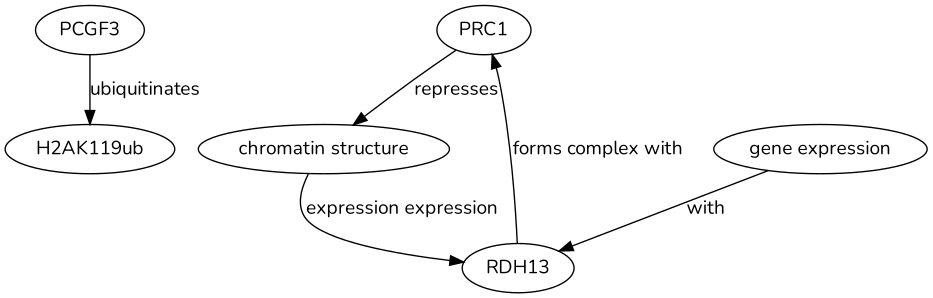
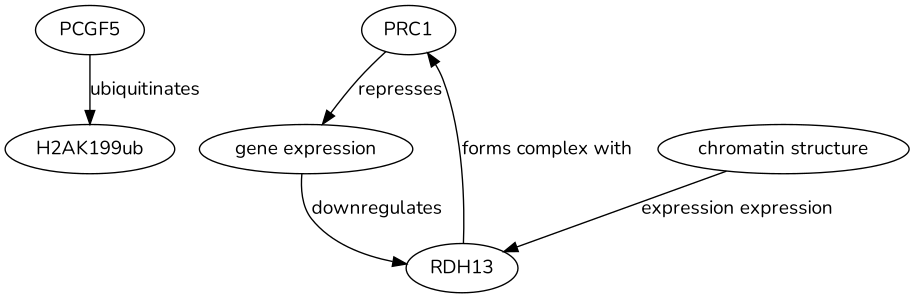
(90, 30) -> (90, 30)
(410, 83) -> (357, 81)
(90, 149) -> (90, 149)
(706, 209) -> (377, 209)
